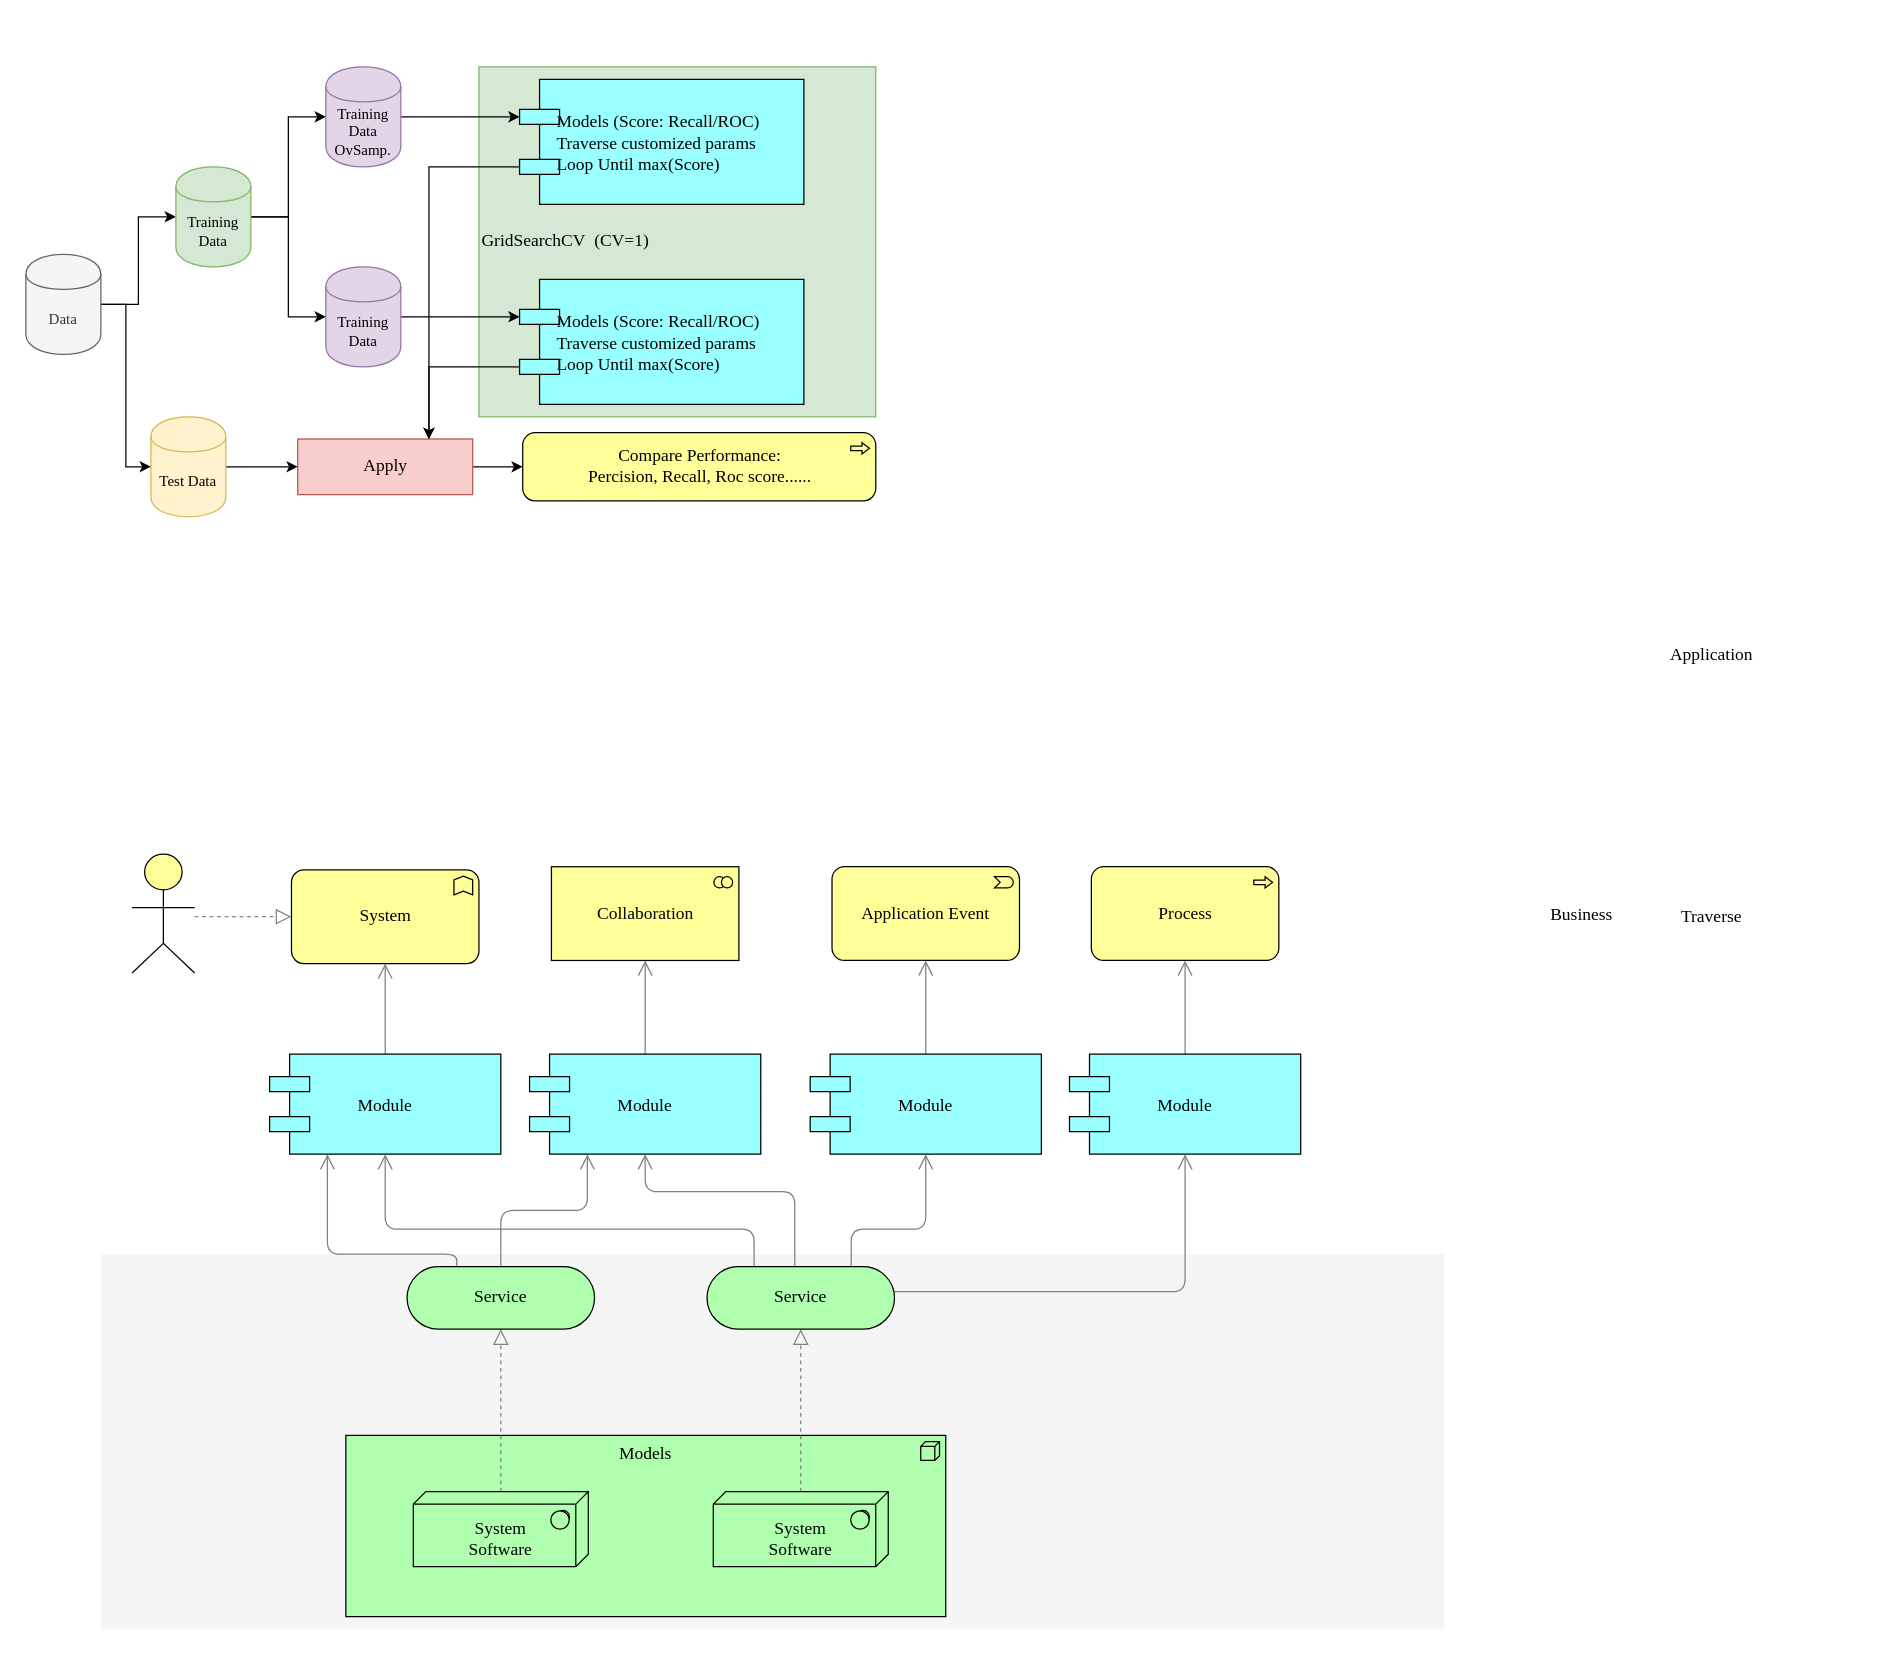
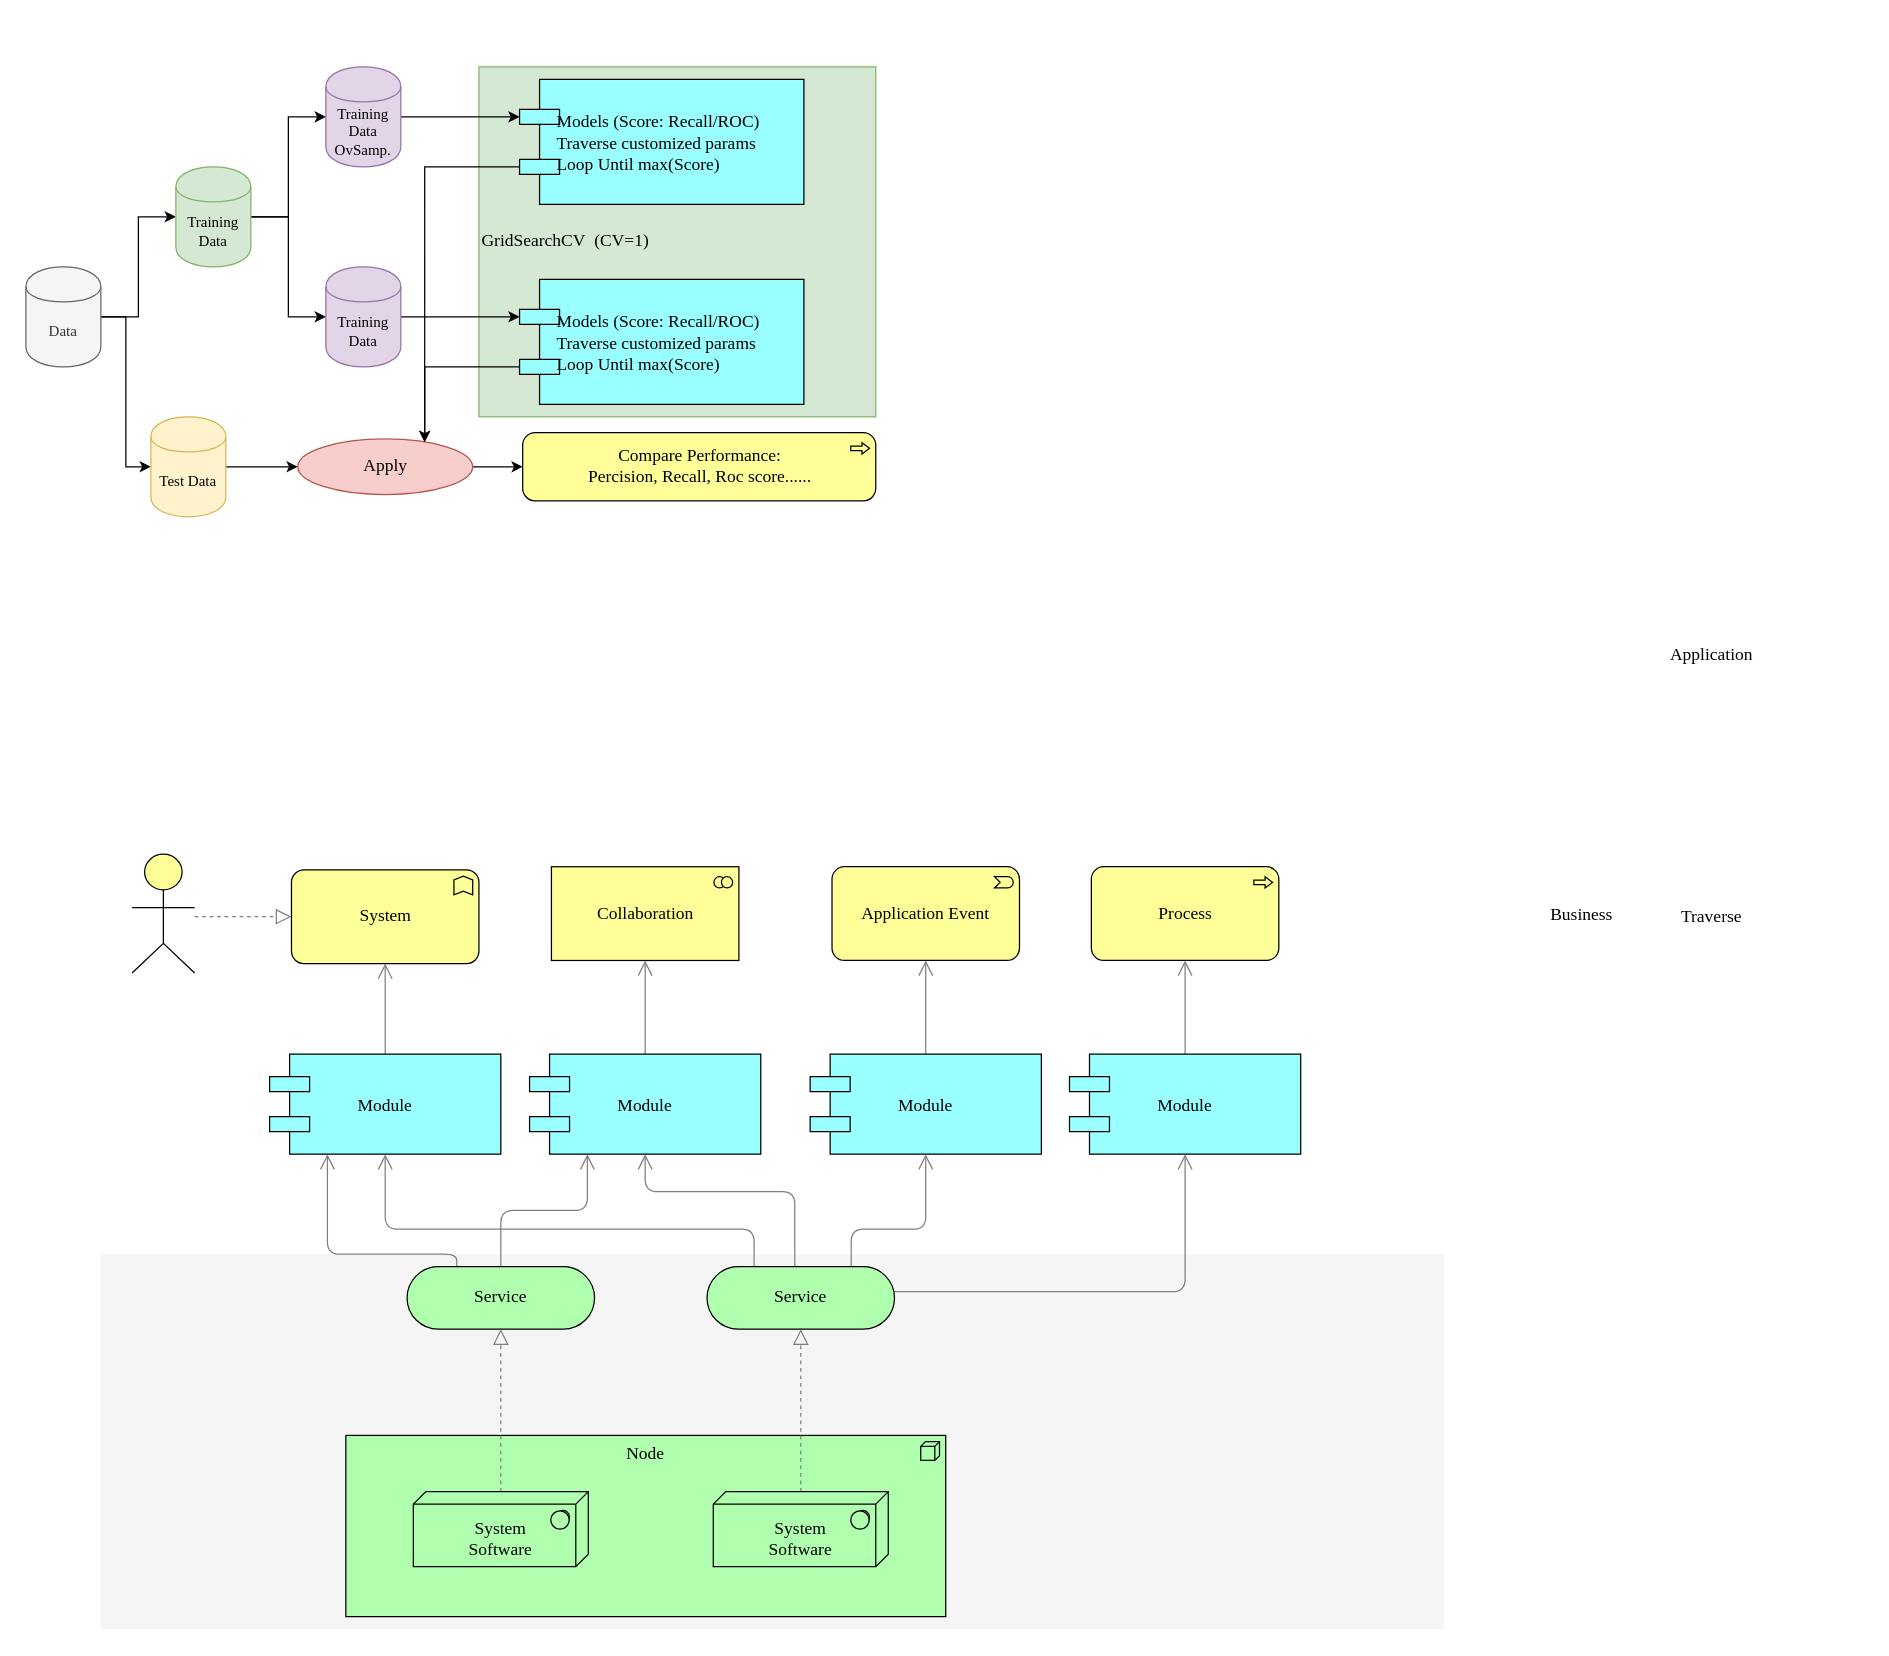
(63, 304) -> (63, 317)
(385, 467) -> (385, 467)
(646, 1455) -> (646, 1455)
